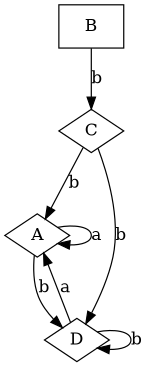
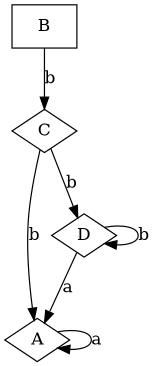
(36, 290) -> none
